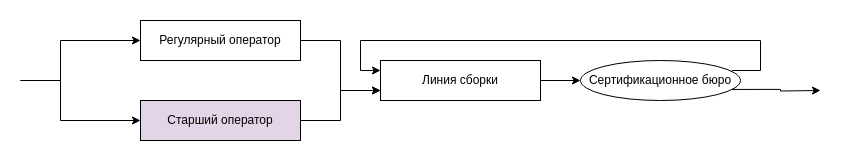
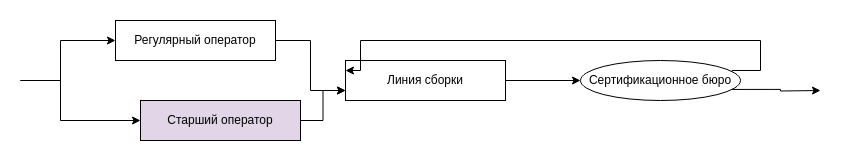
(221, 41) -> (196, 41)
(461, 81) -> (426, 81)
